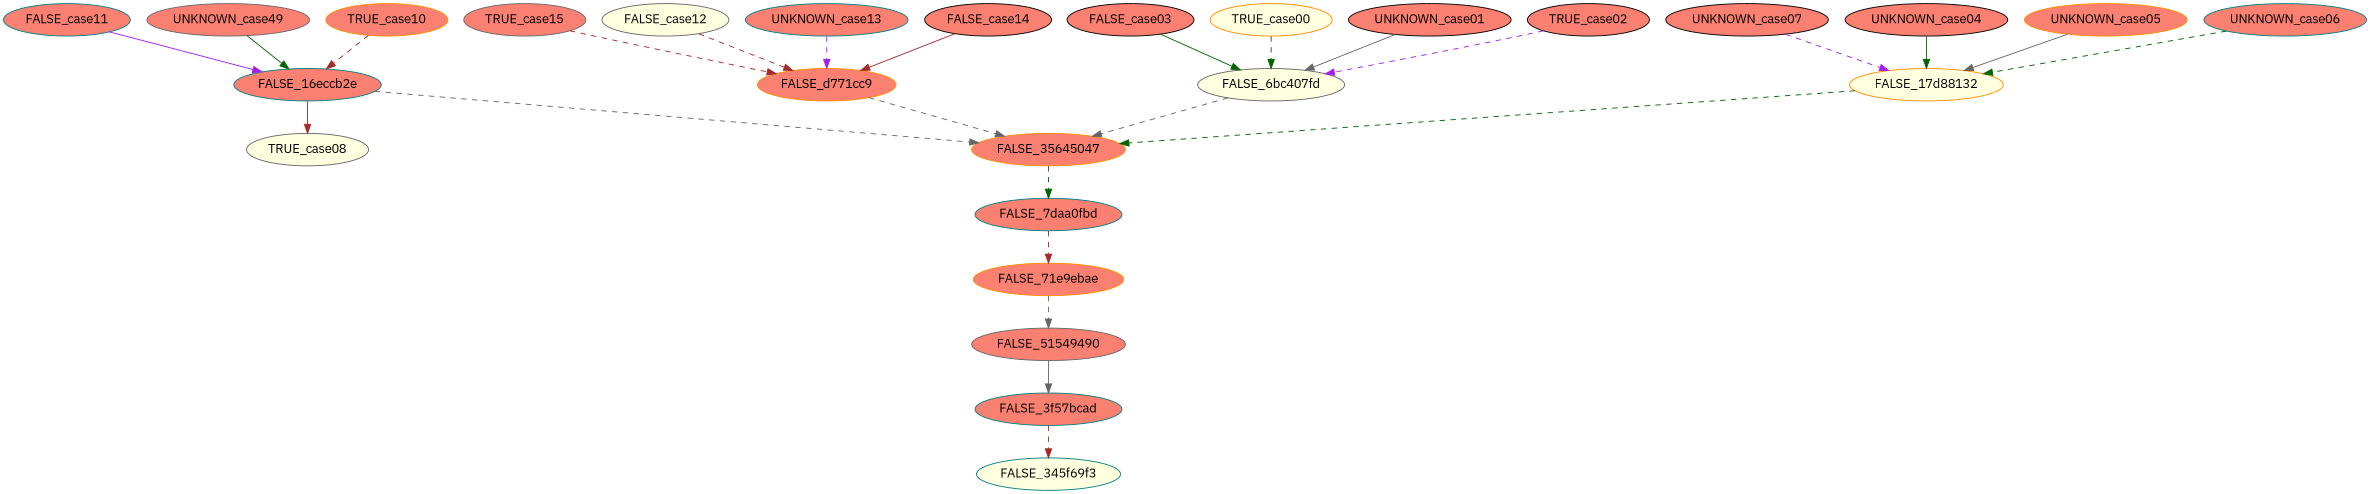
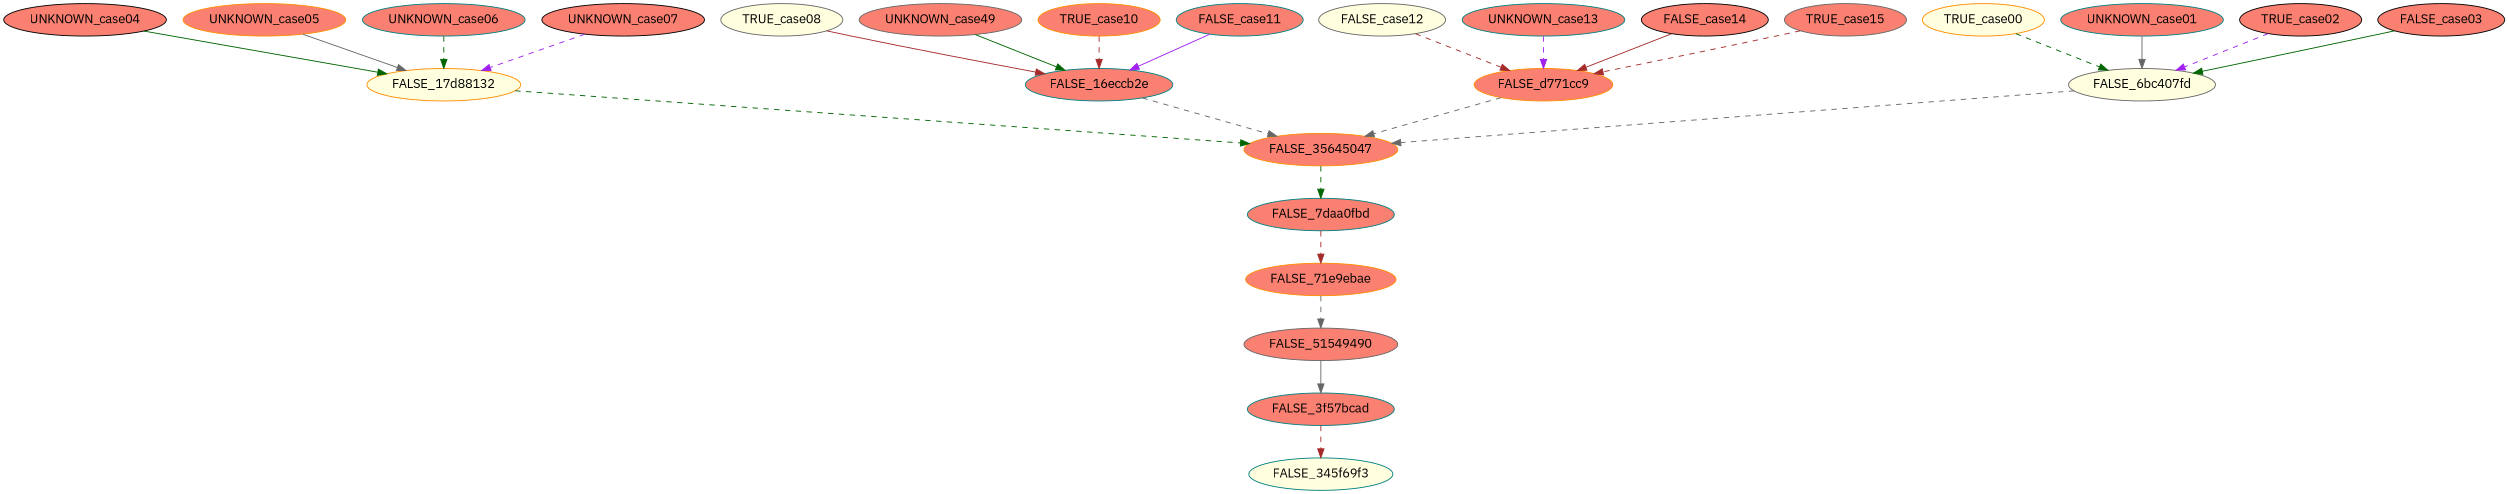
(1430, 20) -> (2142, 20)
(308, 113) -> (931, 52)
